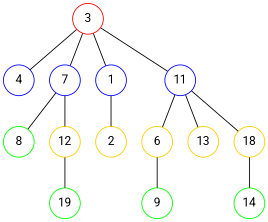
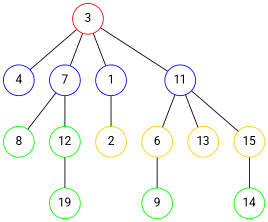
(65, 142) -> (65, 142)
(249, 142) -> (249, 142)
